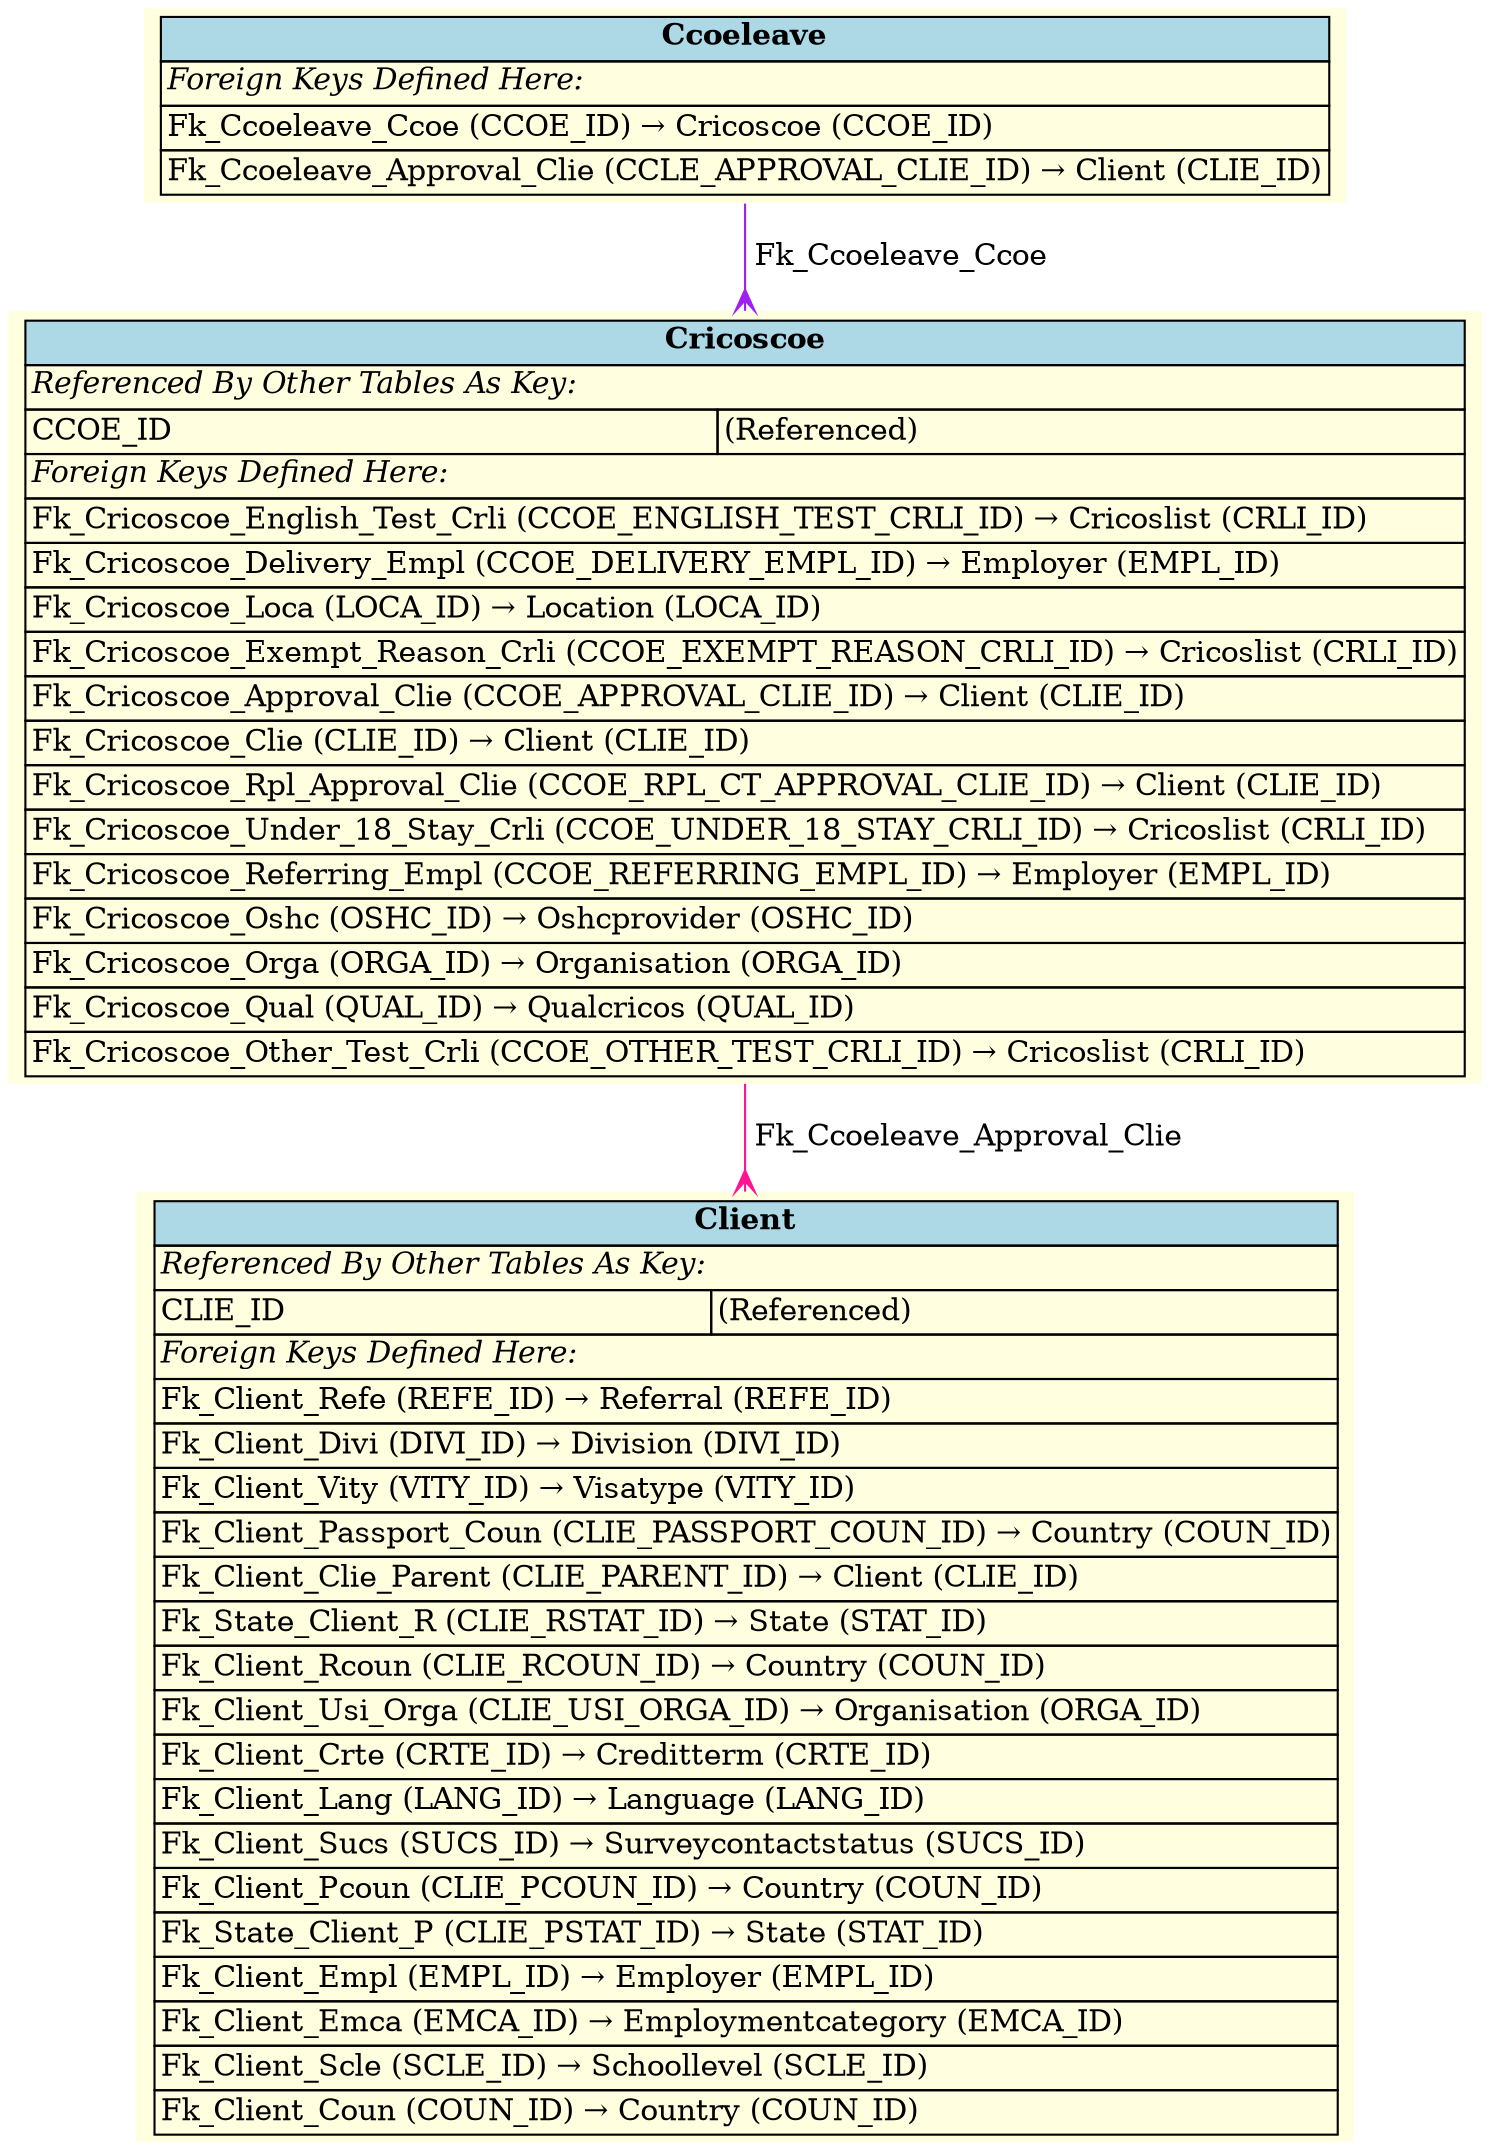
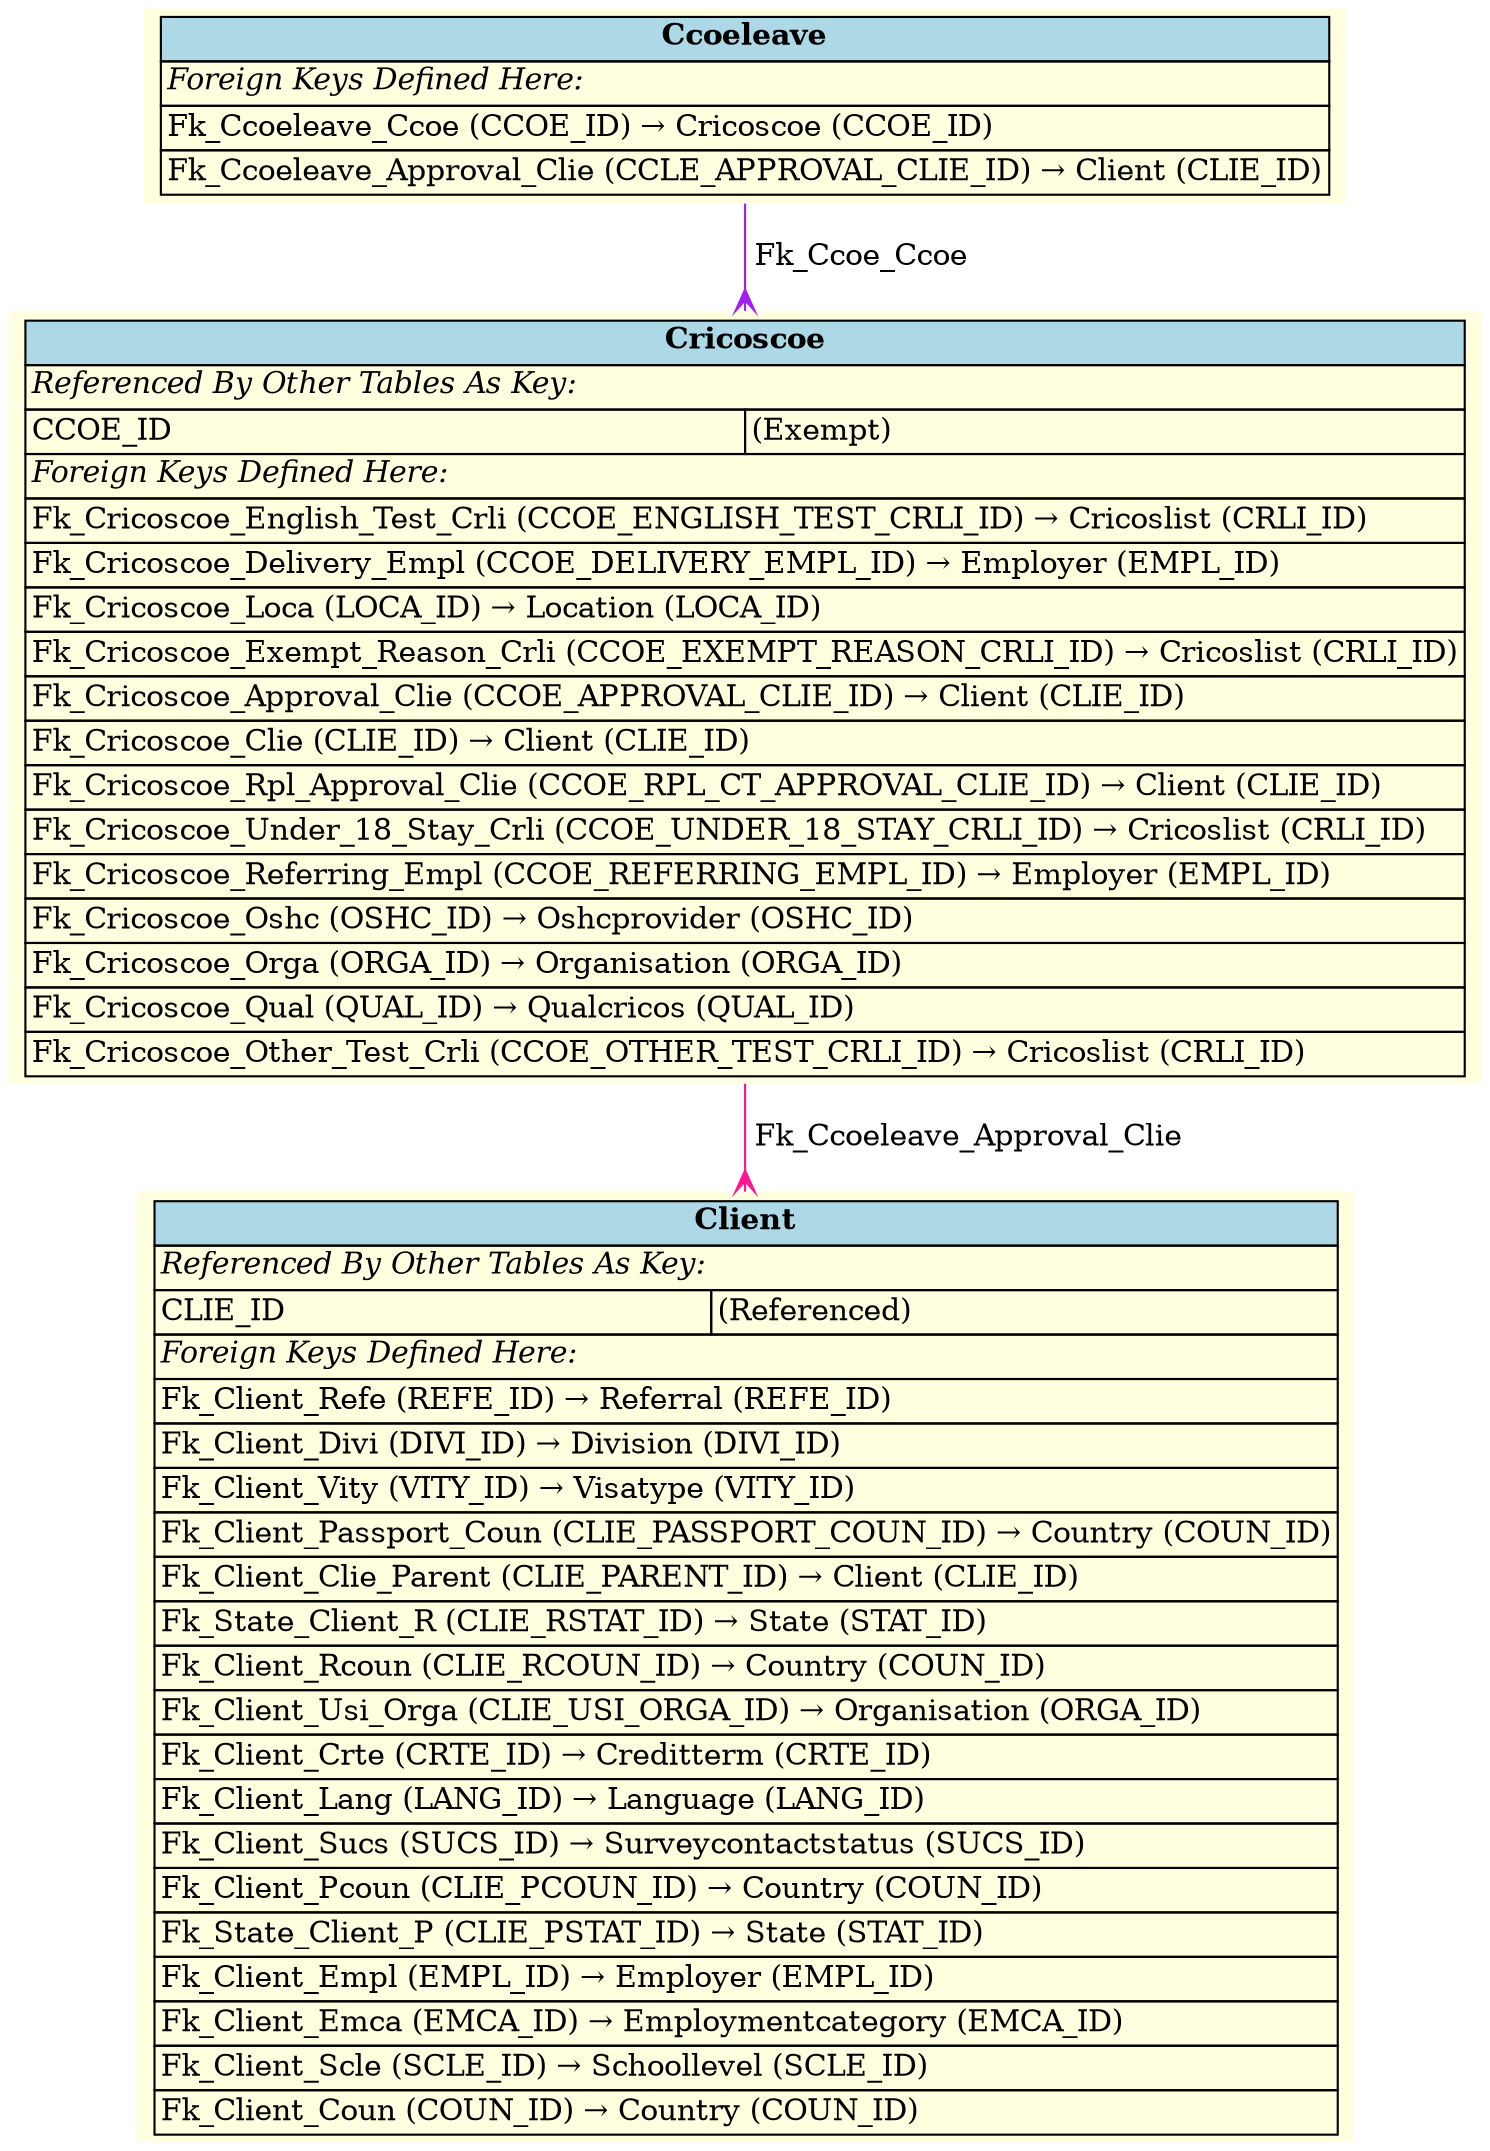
(902, 257) -> (861, 257)
(821, 431) -> (822, 431)
